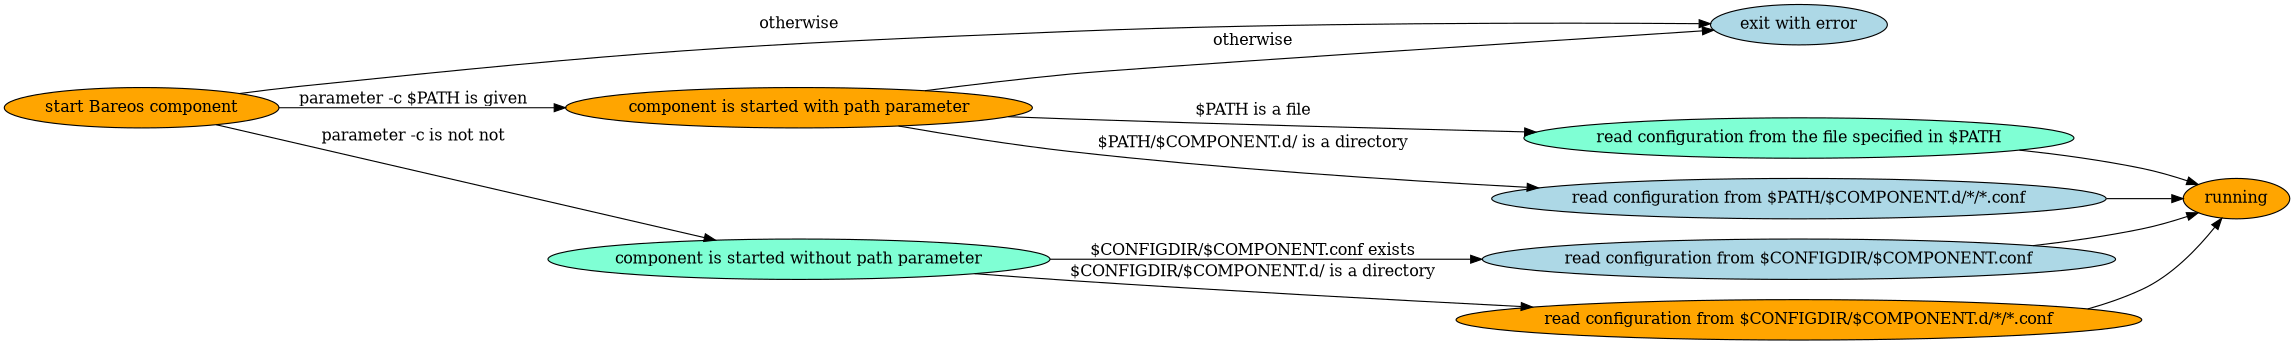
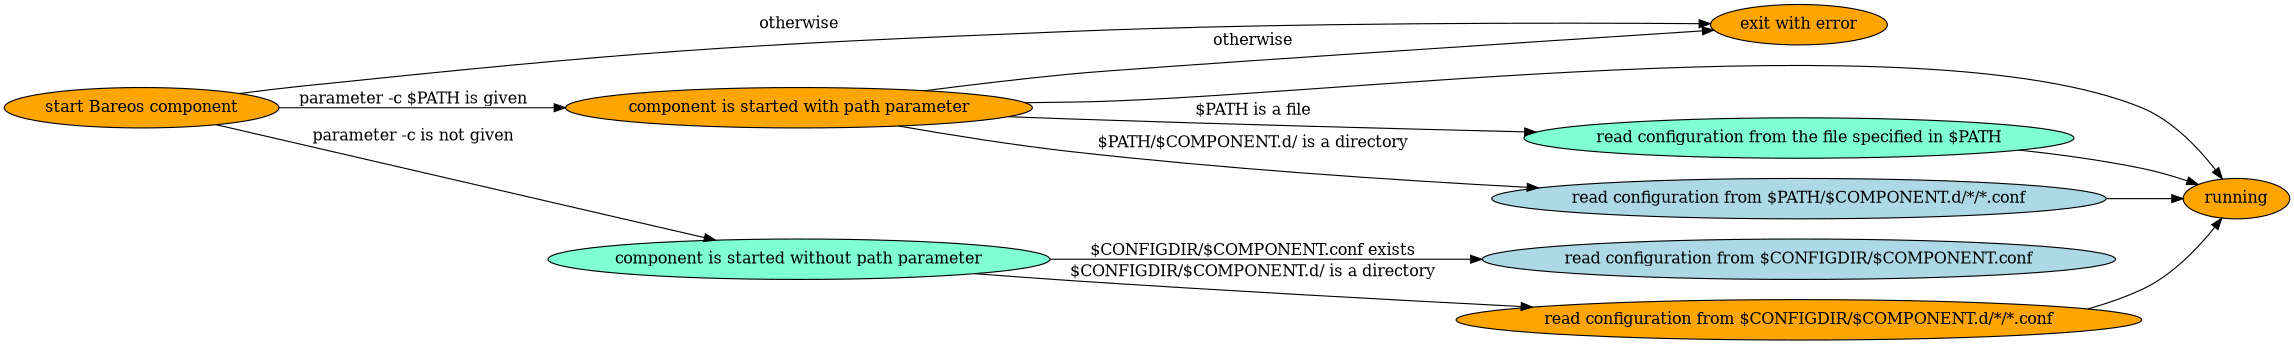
(1799, 25) -> (1799, 25)
(413, 136) -> (413, 136)
(2111, 235) -> (1634, 69)
